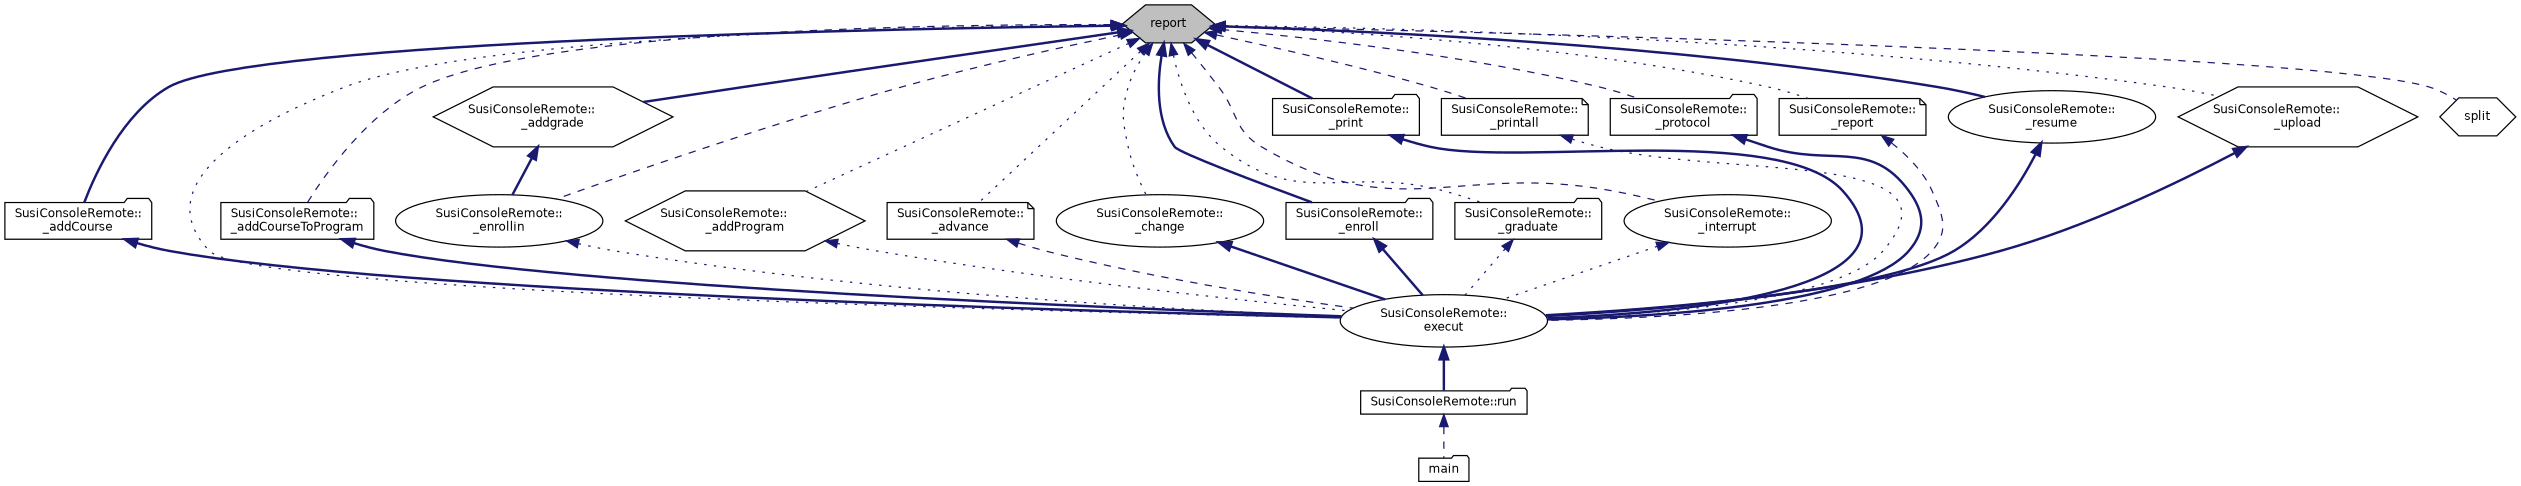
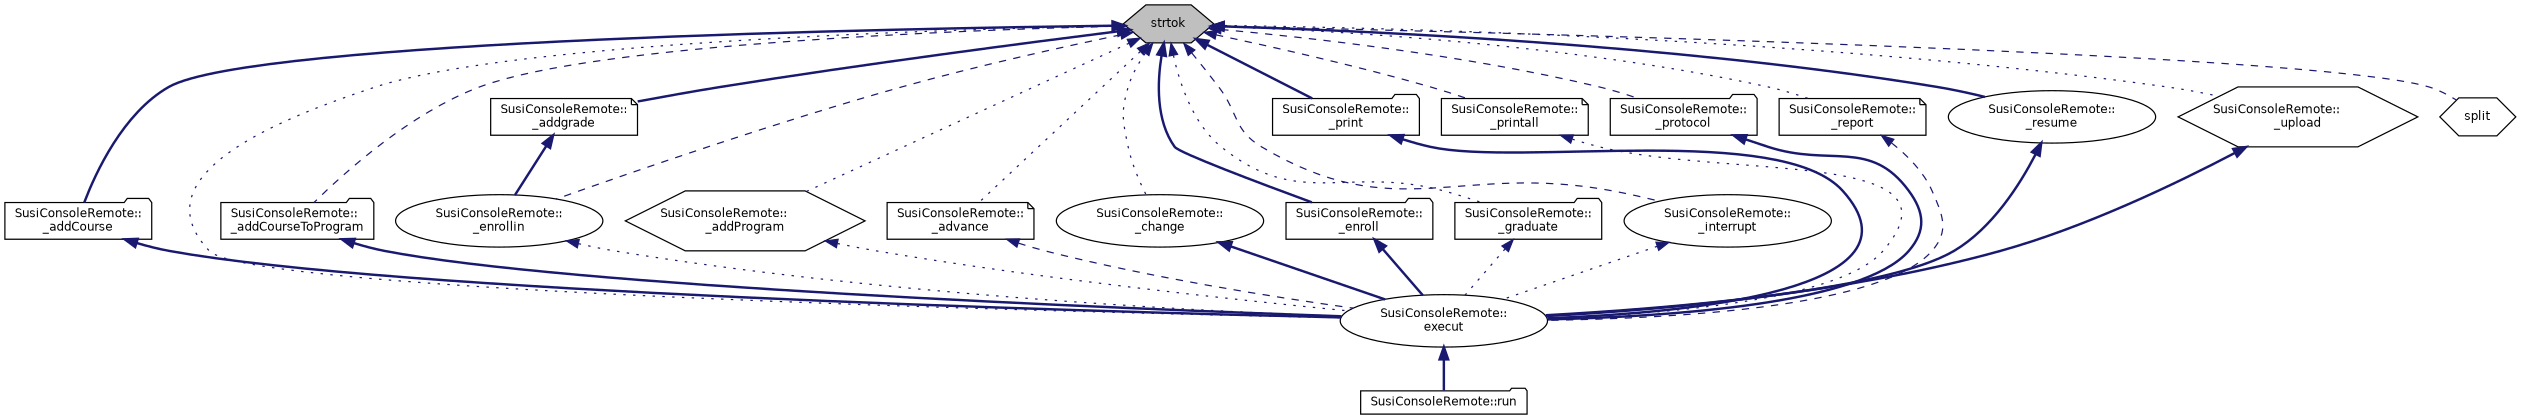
(1169, 24) -> (1169, 24)
(553, 117) -> (564, 117)
(1444, 470) -> none
